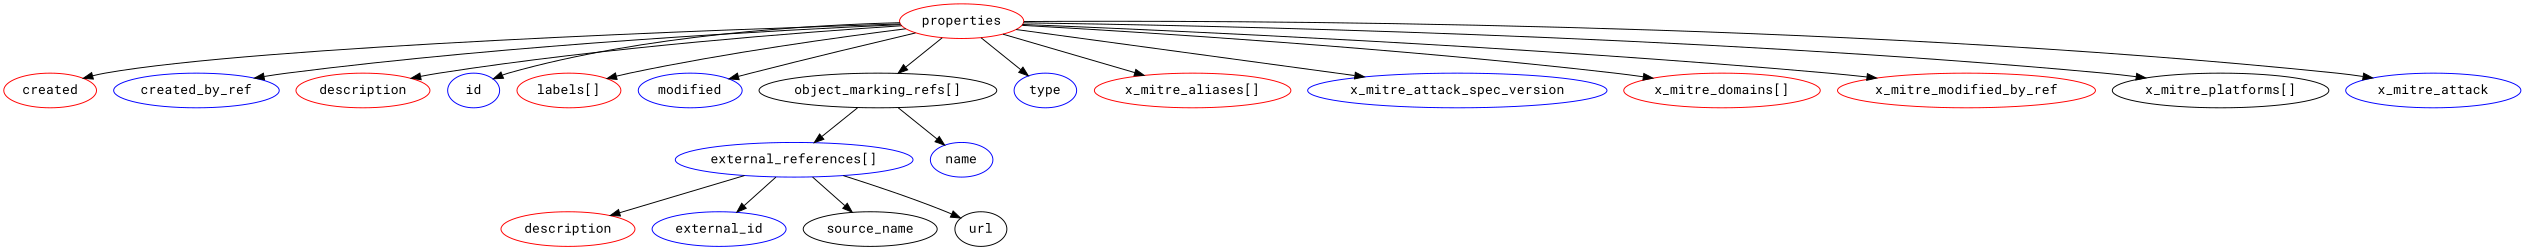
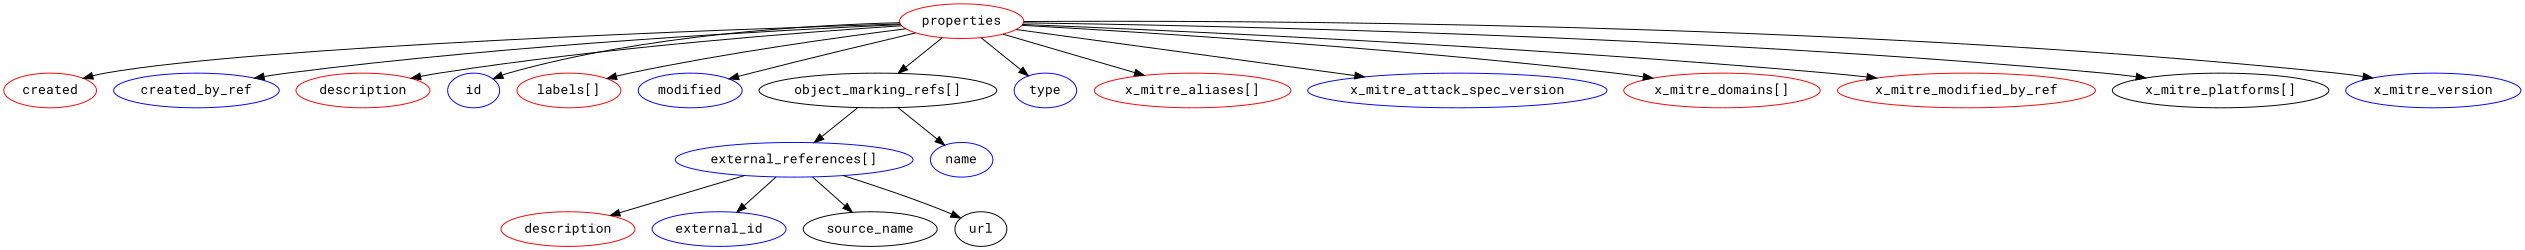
(2433, 90) -> (2433, 90)
